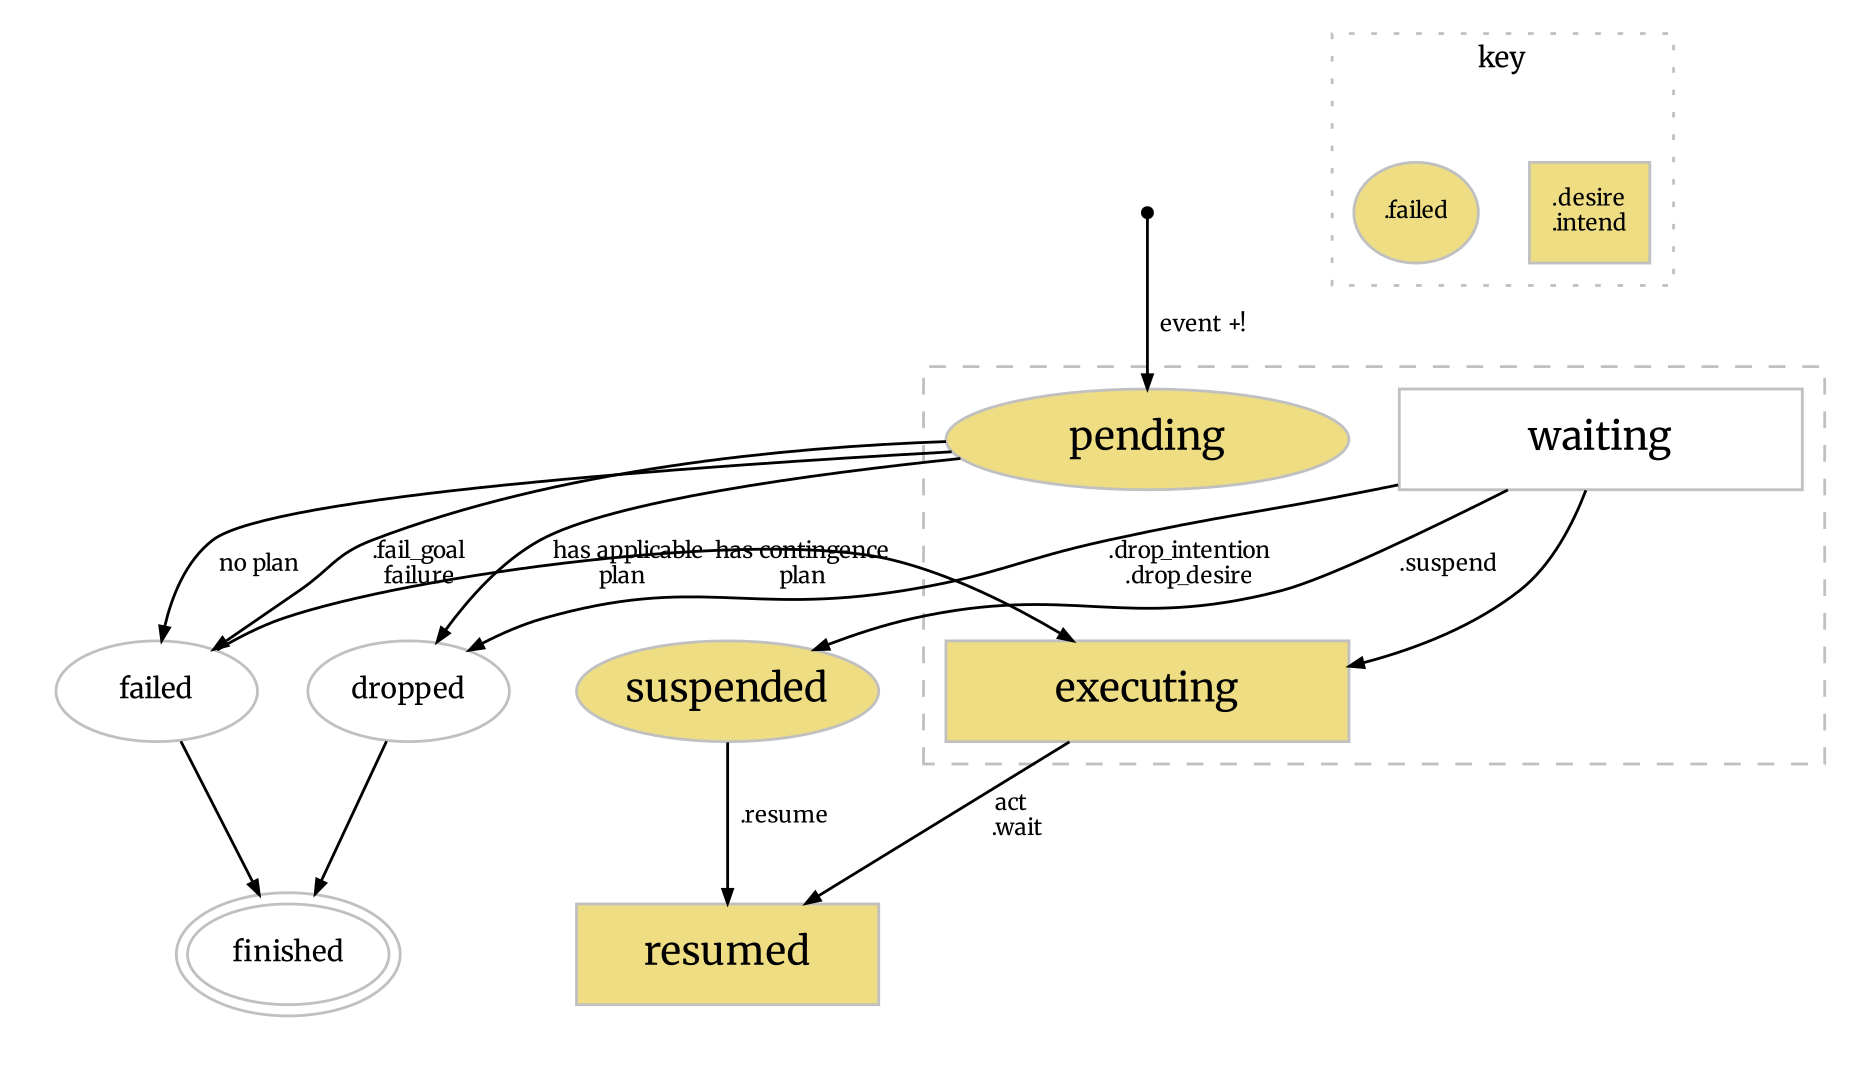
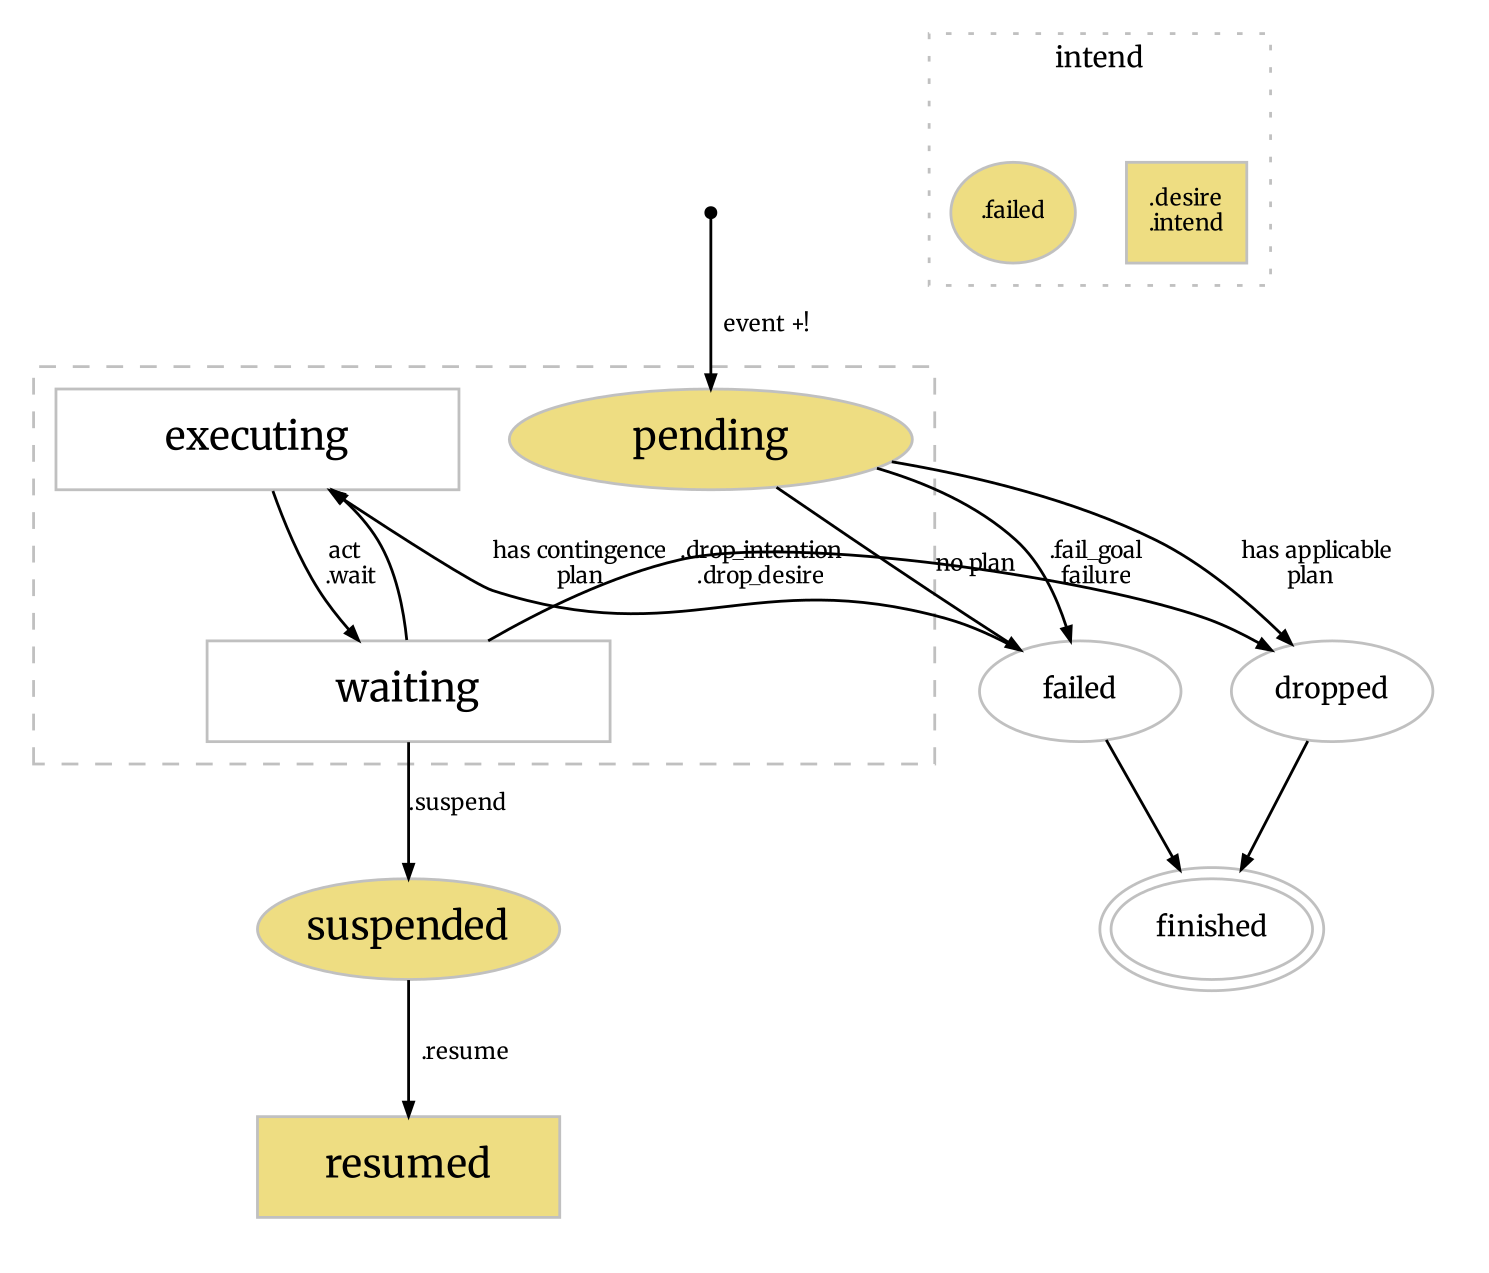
(1503, 60) -> (1100, 60)
(1147, 691) -> (257, 439)
(944, 819) -> (304, 564)
